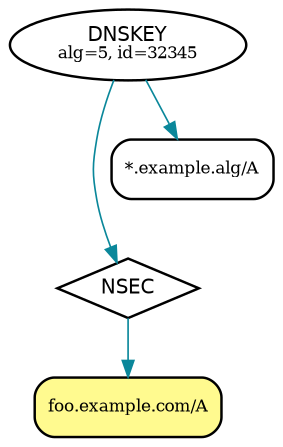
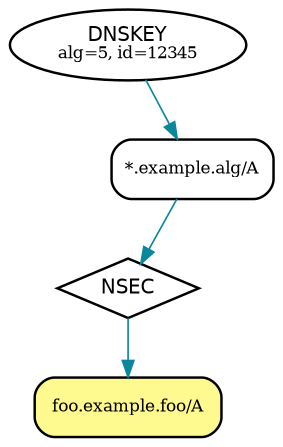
(128, 53) -> (128, 53)
(94, 163) -> (163, 224)
(128, 407) -> (128, 407)
